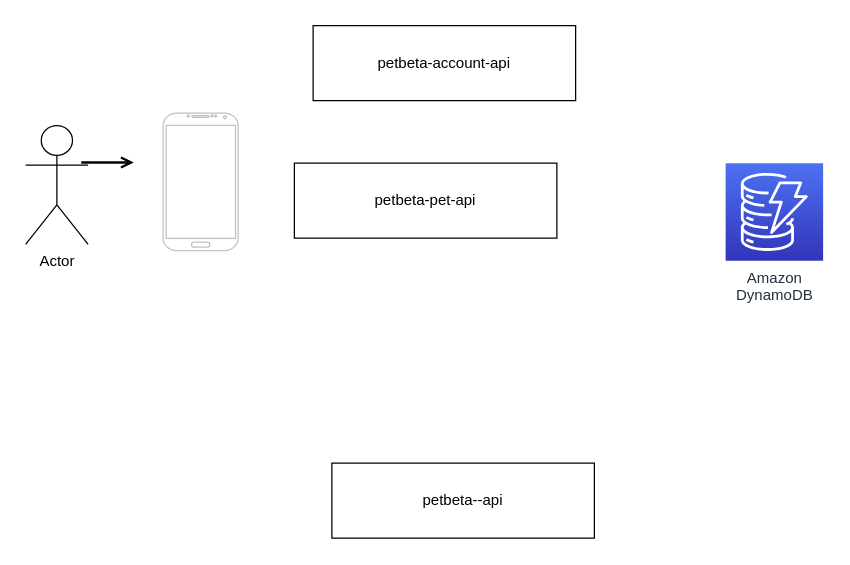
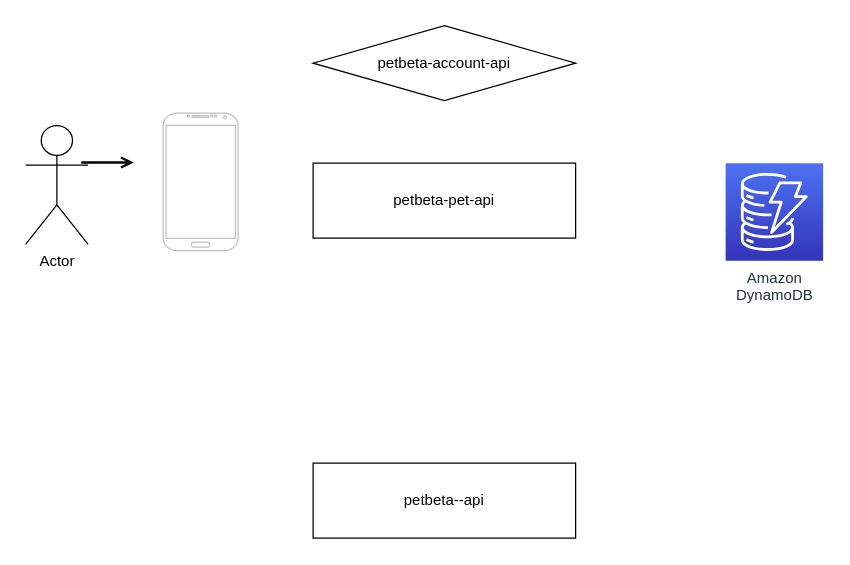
(444, 63) -> (444, 63)
(426, 201) -> (444, 201)
(463, 501) -> (444, 501)
